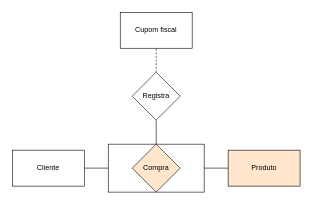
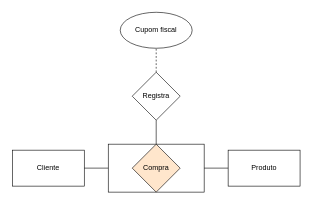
(156, 30) -> (156, 30)
(264, 168) -> (264, 168)
